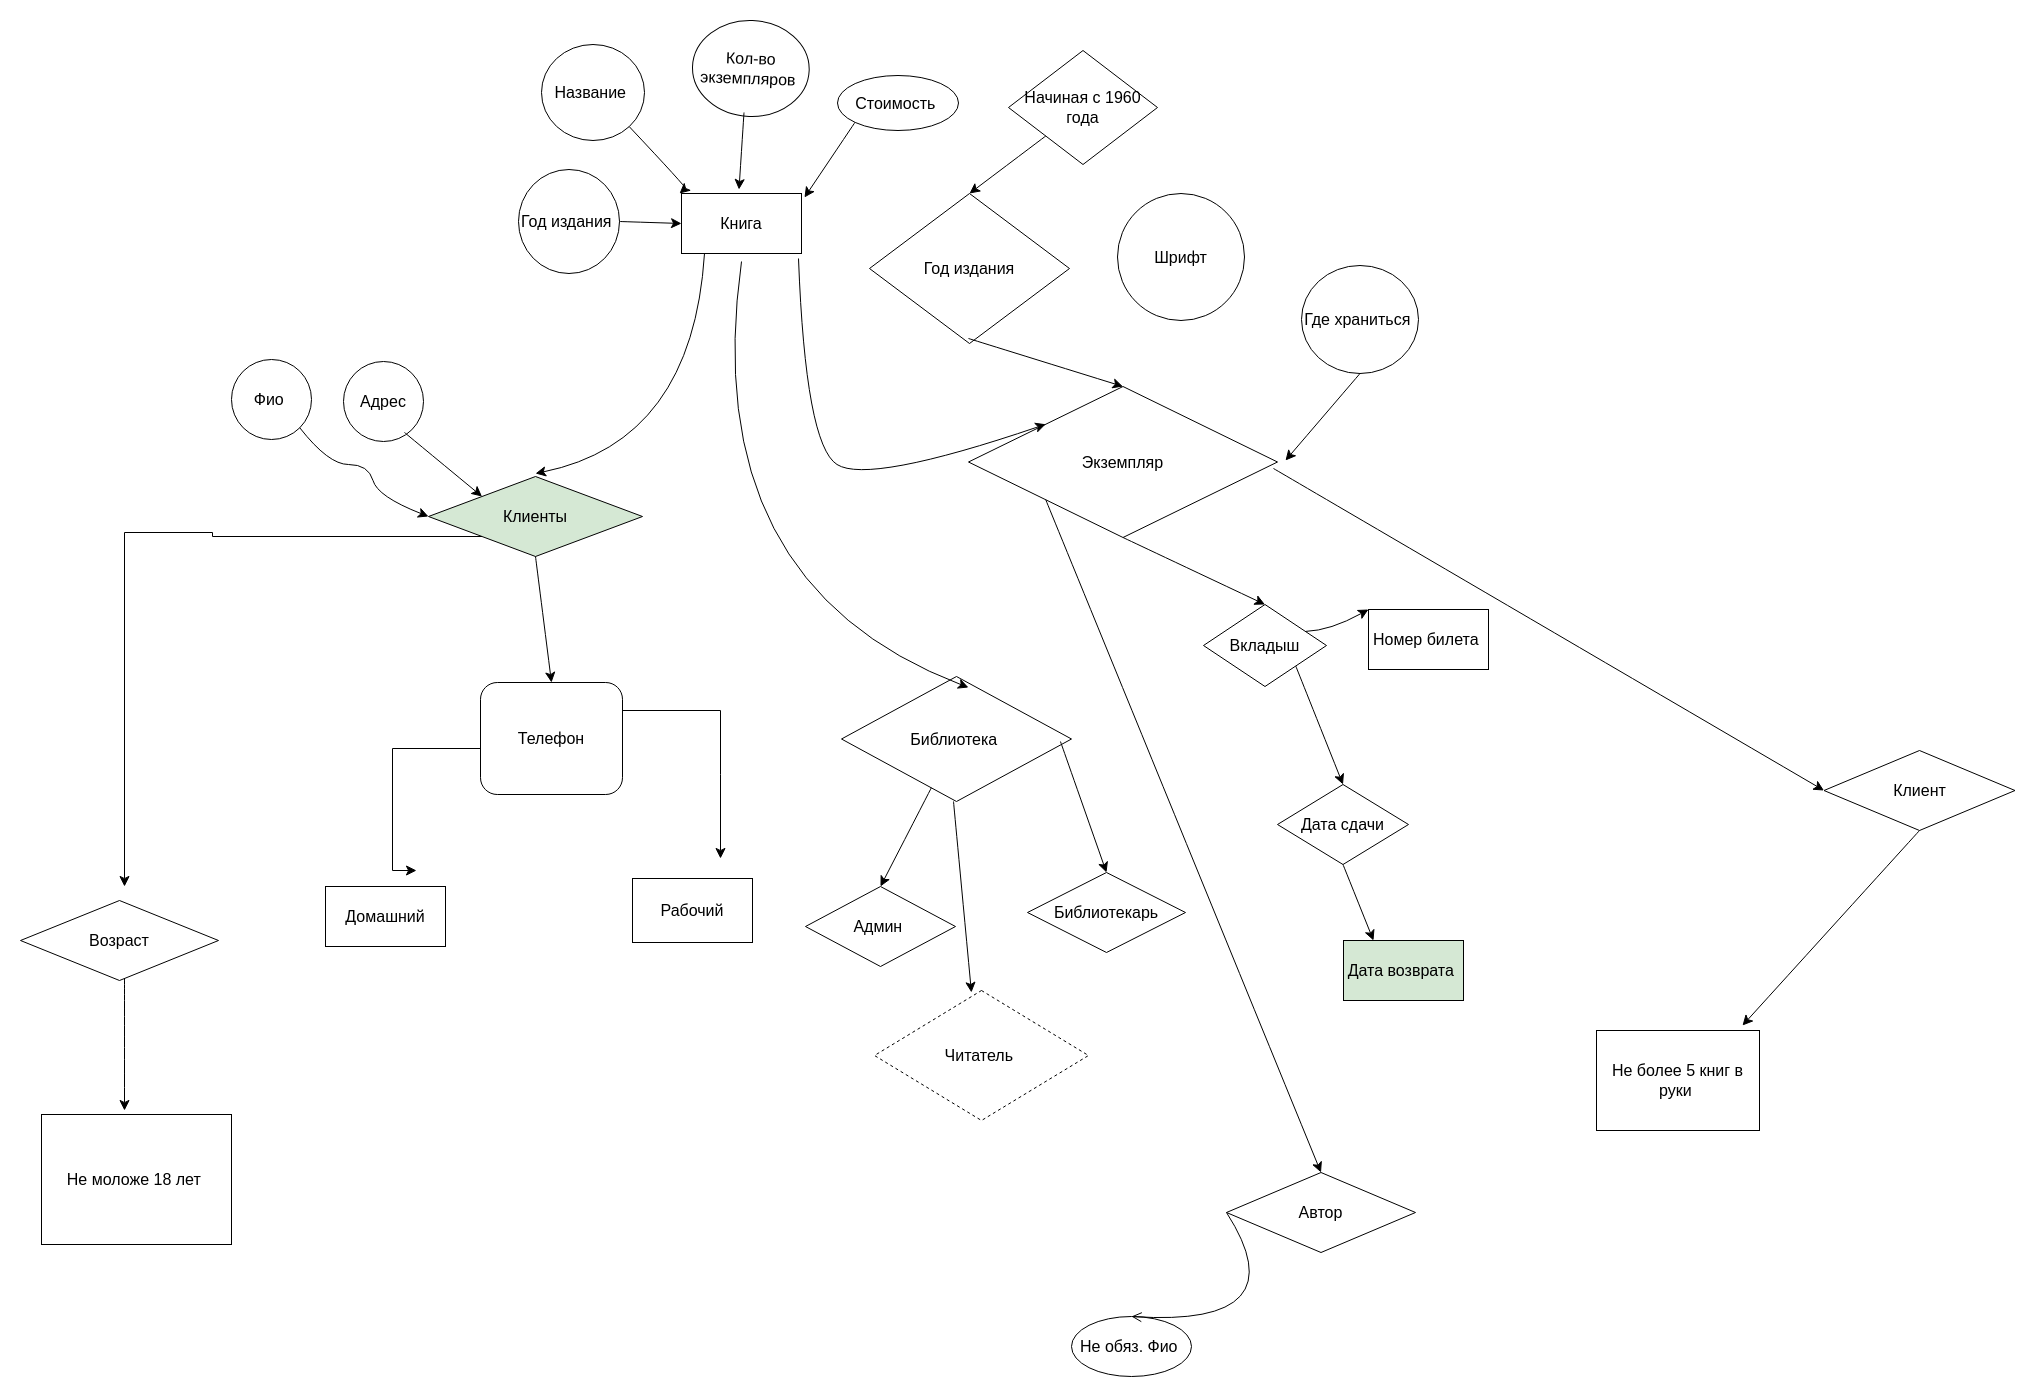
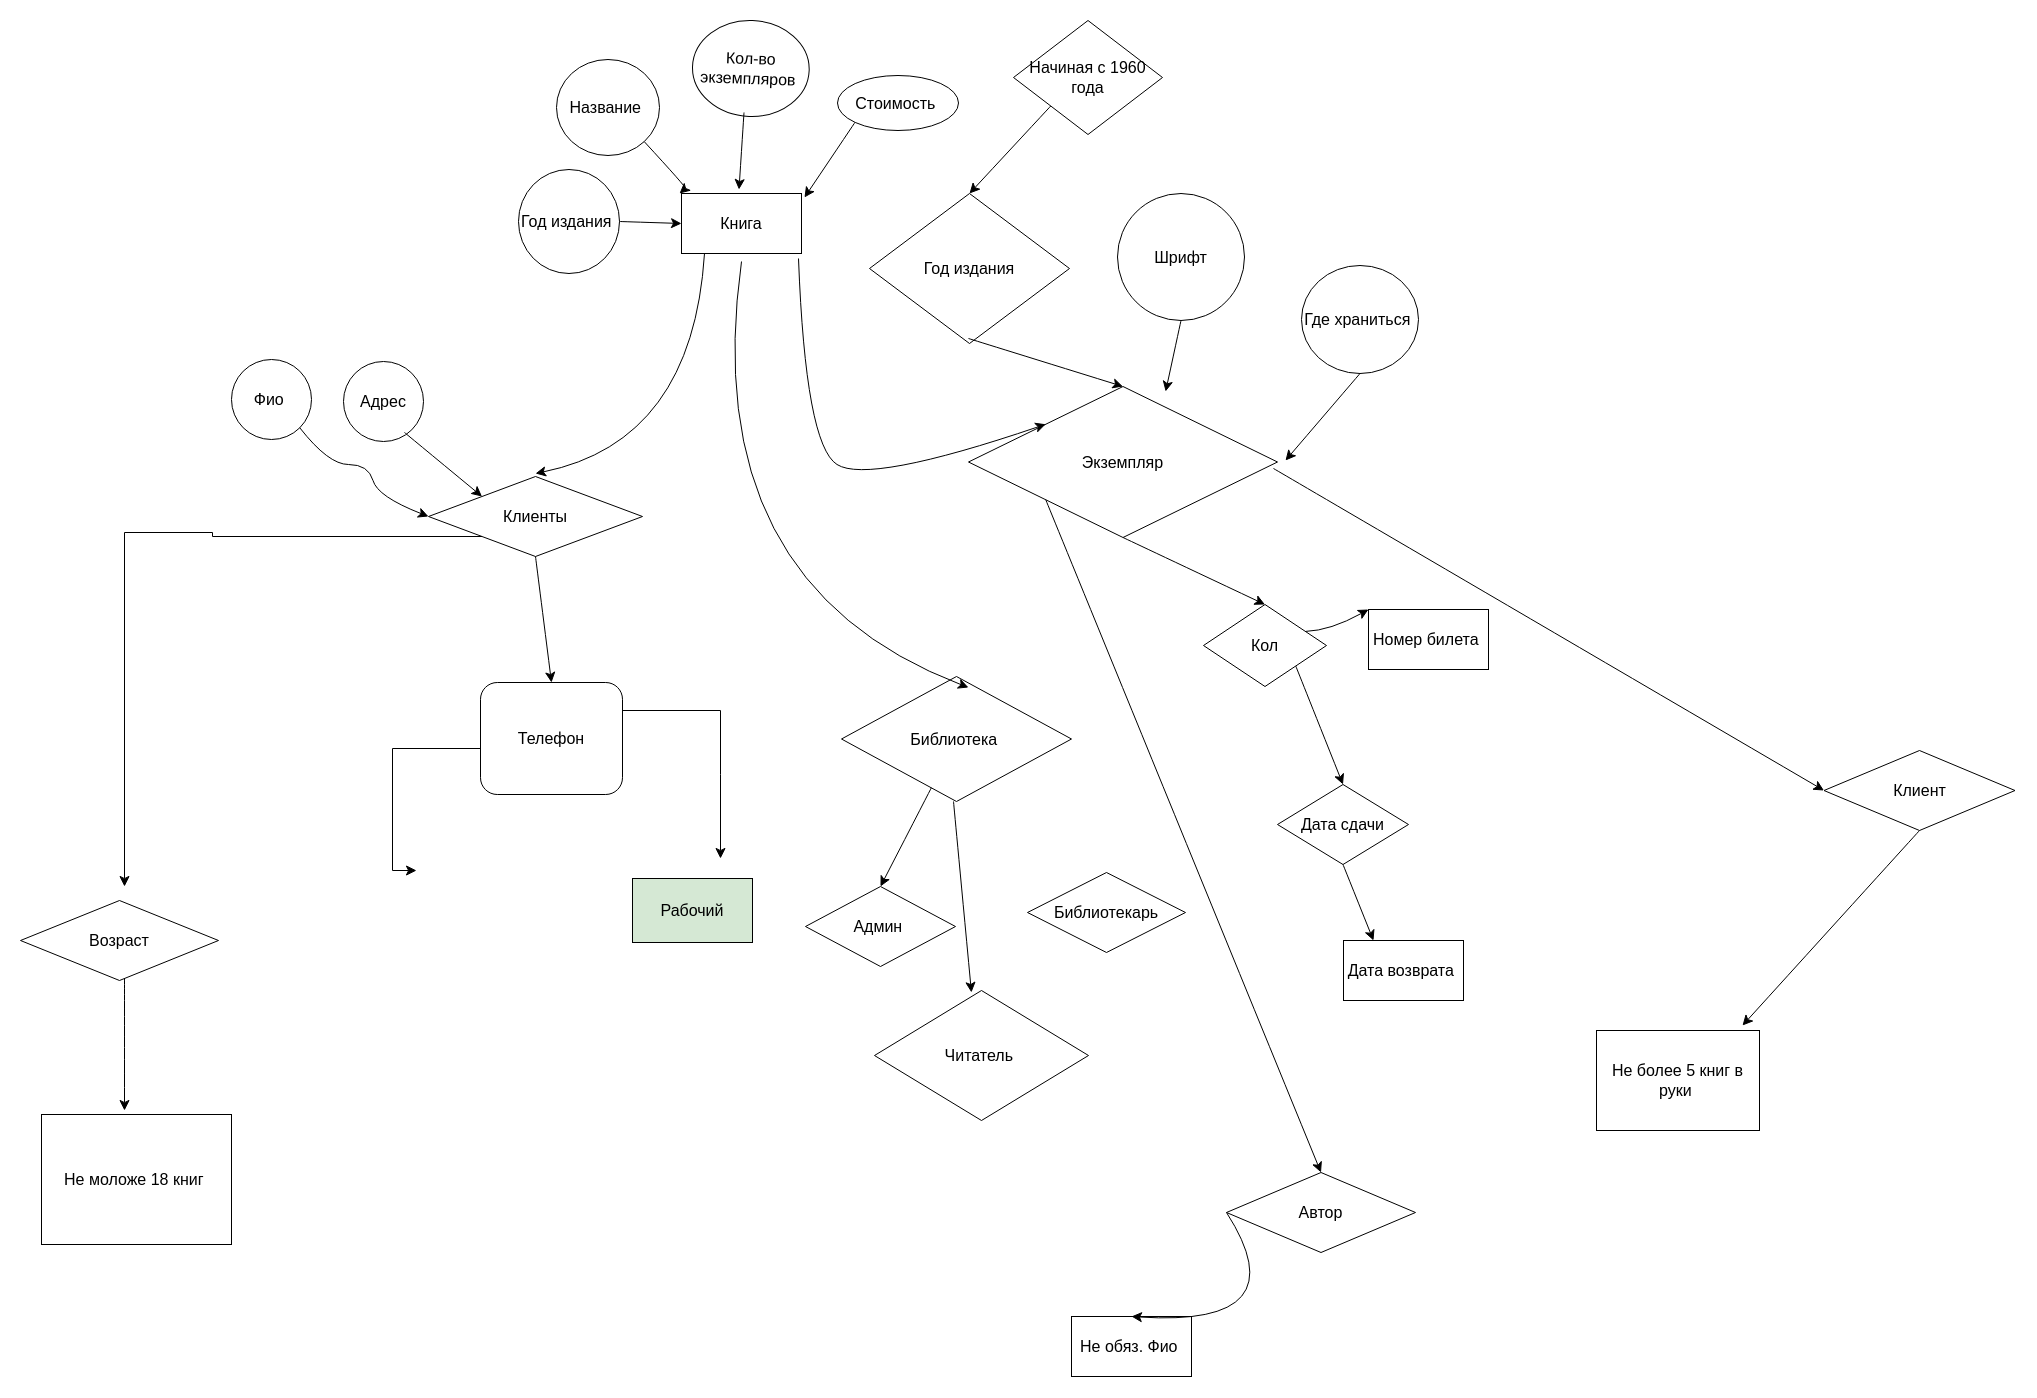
(593, 93) -> (608, 108)
(1083, 108) -> (1088, 78)
none -> (1174, 353)
(536, 517) -> (536, 517)
(1265, 646) -> (1265, 646)
(1082, 804) -> none
(693, 911) -> (693, 911)
(386, 917) -> none
(1404, 971) -> (1404, 971)
(982, 1056) -> (982, 1056)
(137, 1180) -> (137, 1180)
(1202, 1314) -> (1206, 1314)
(1132, 1347) -> (1132, 1347)
